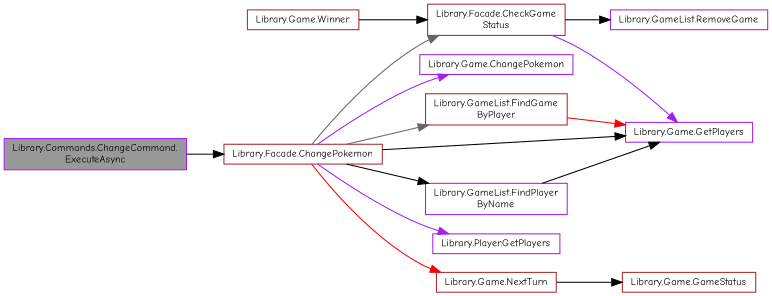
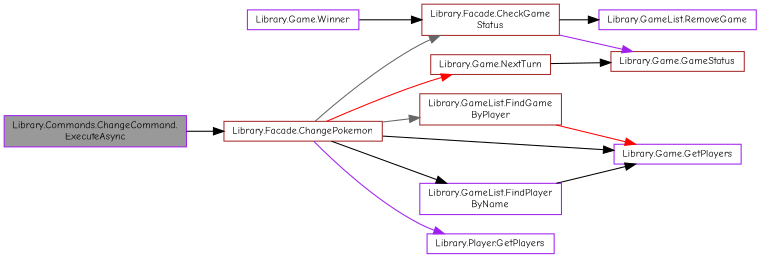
(303, 20) -> (303, 20)
(496, 65) -> none
(614, 70) -> (591, 42)
